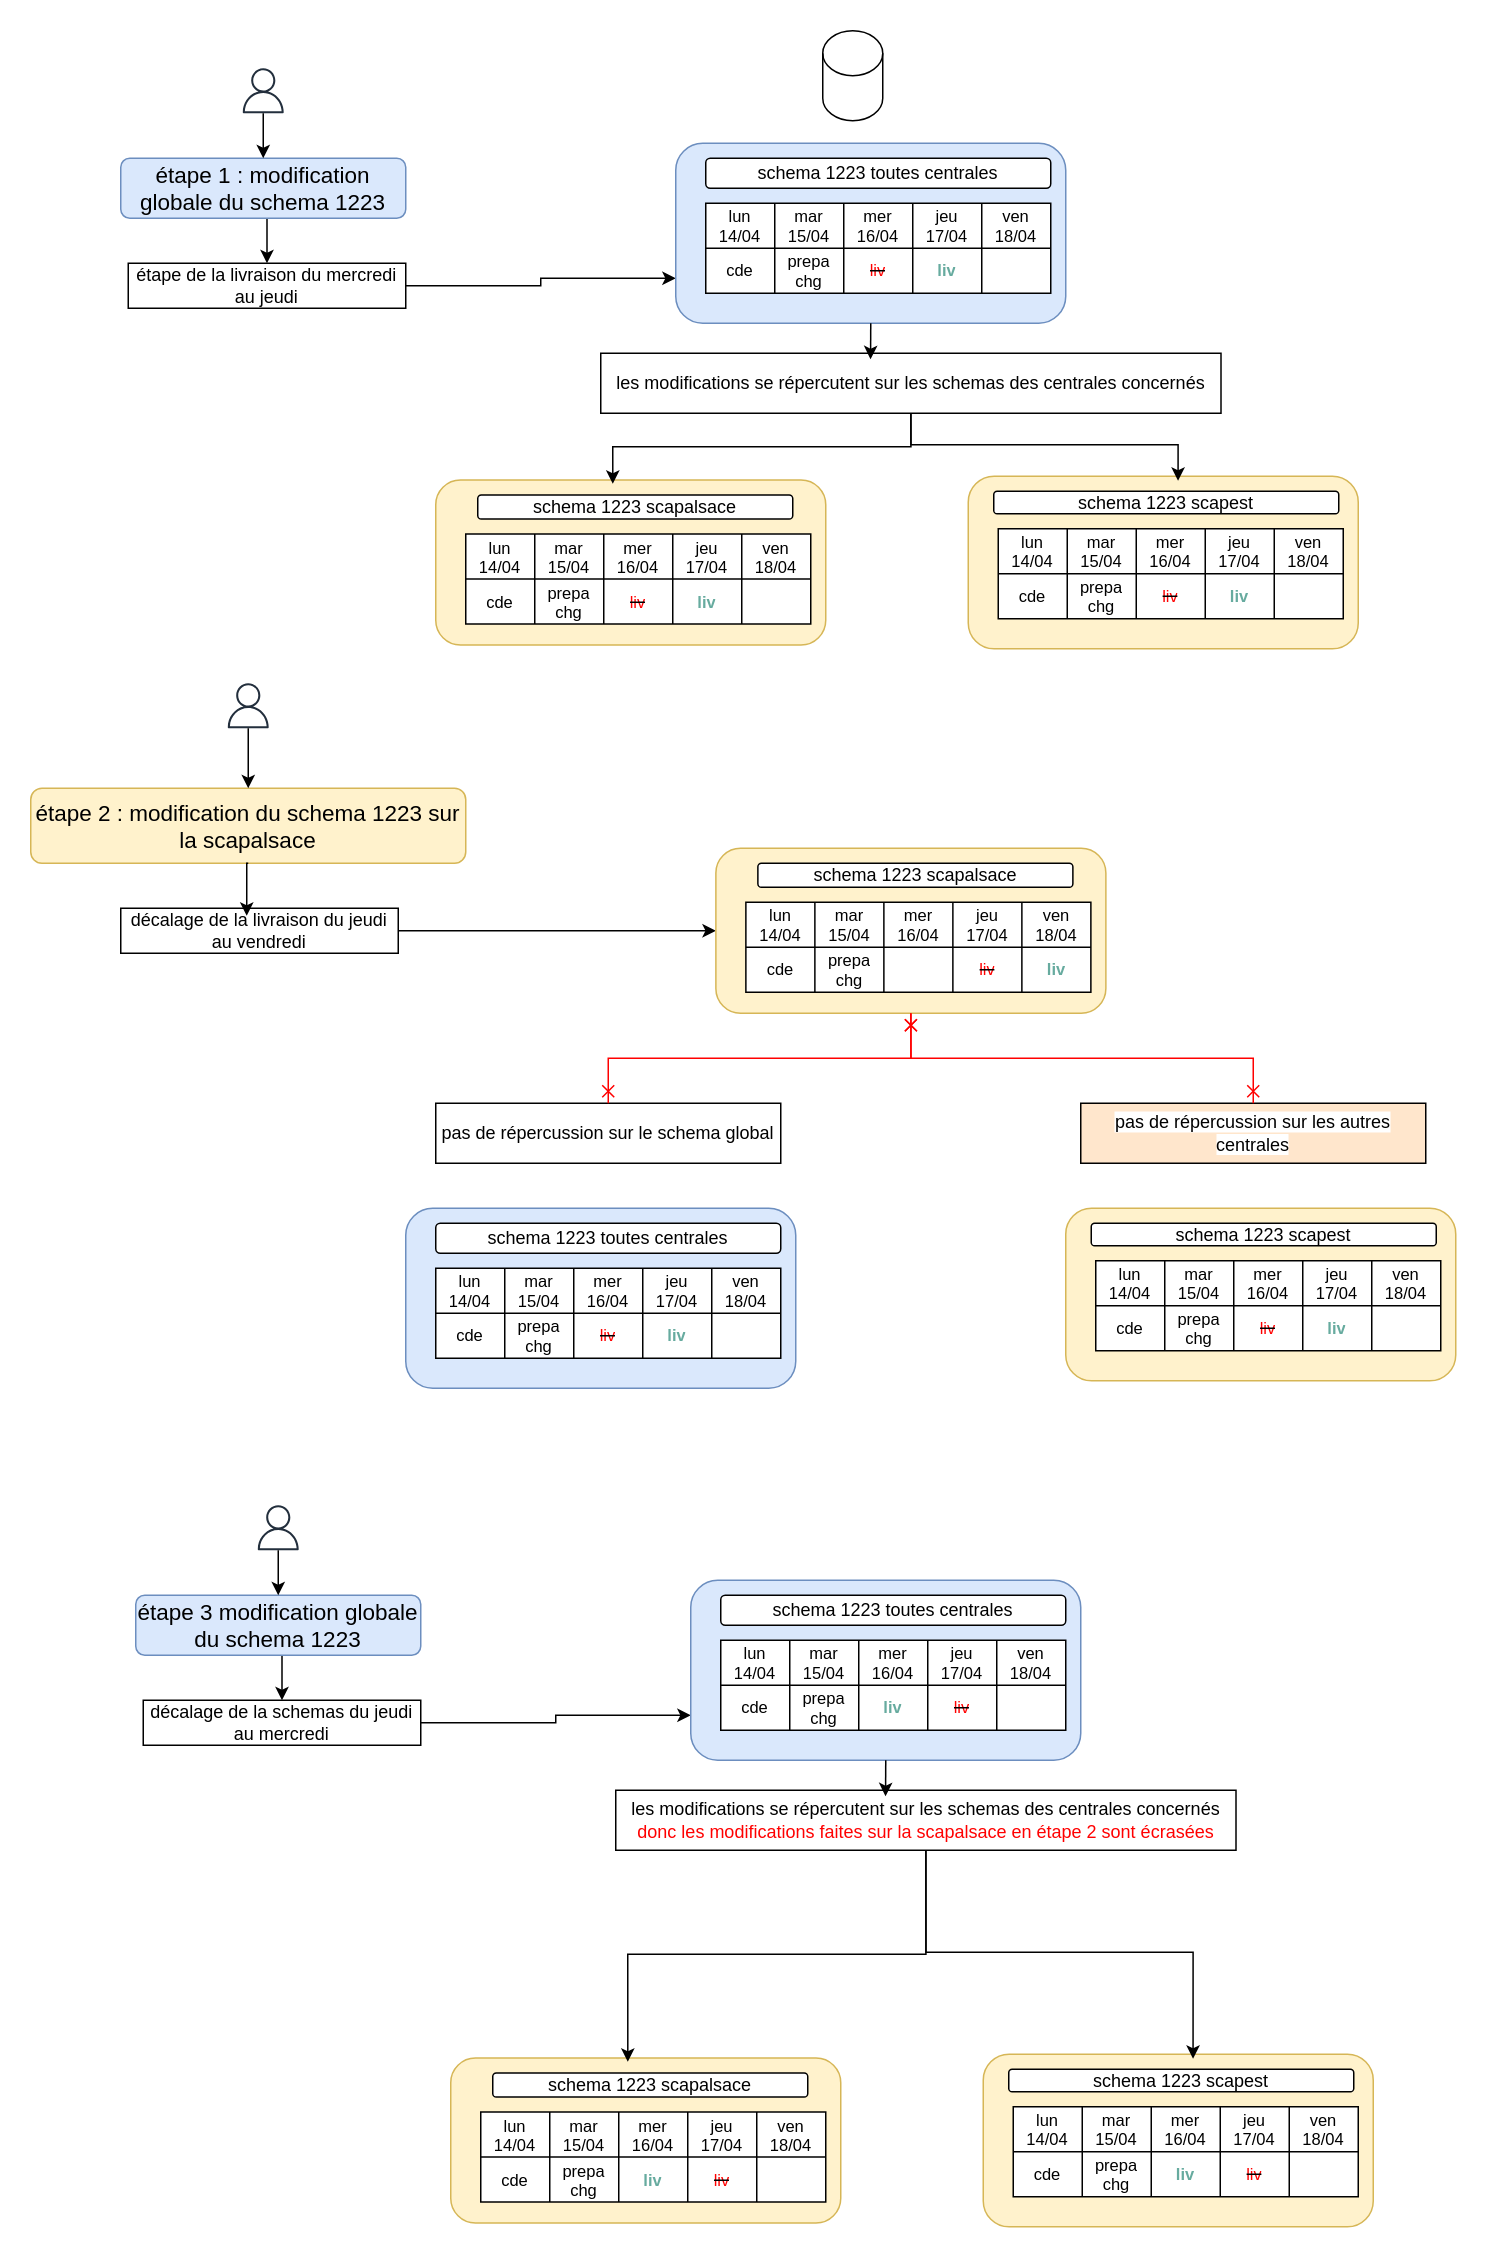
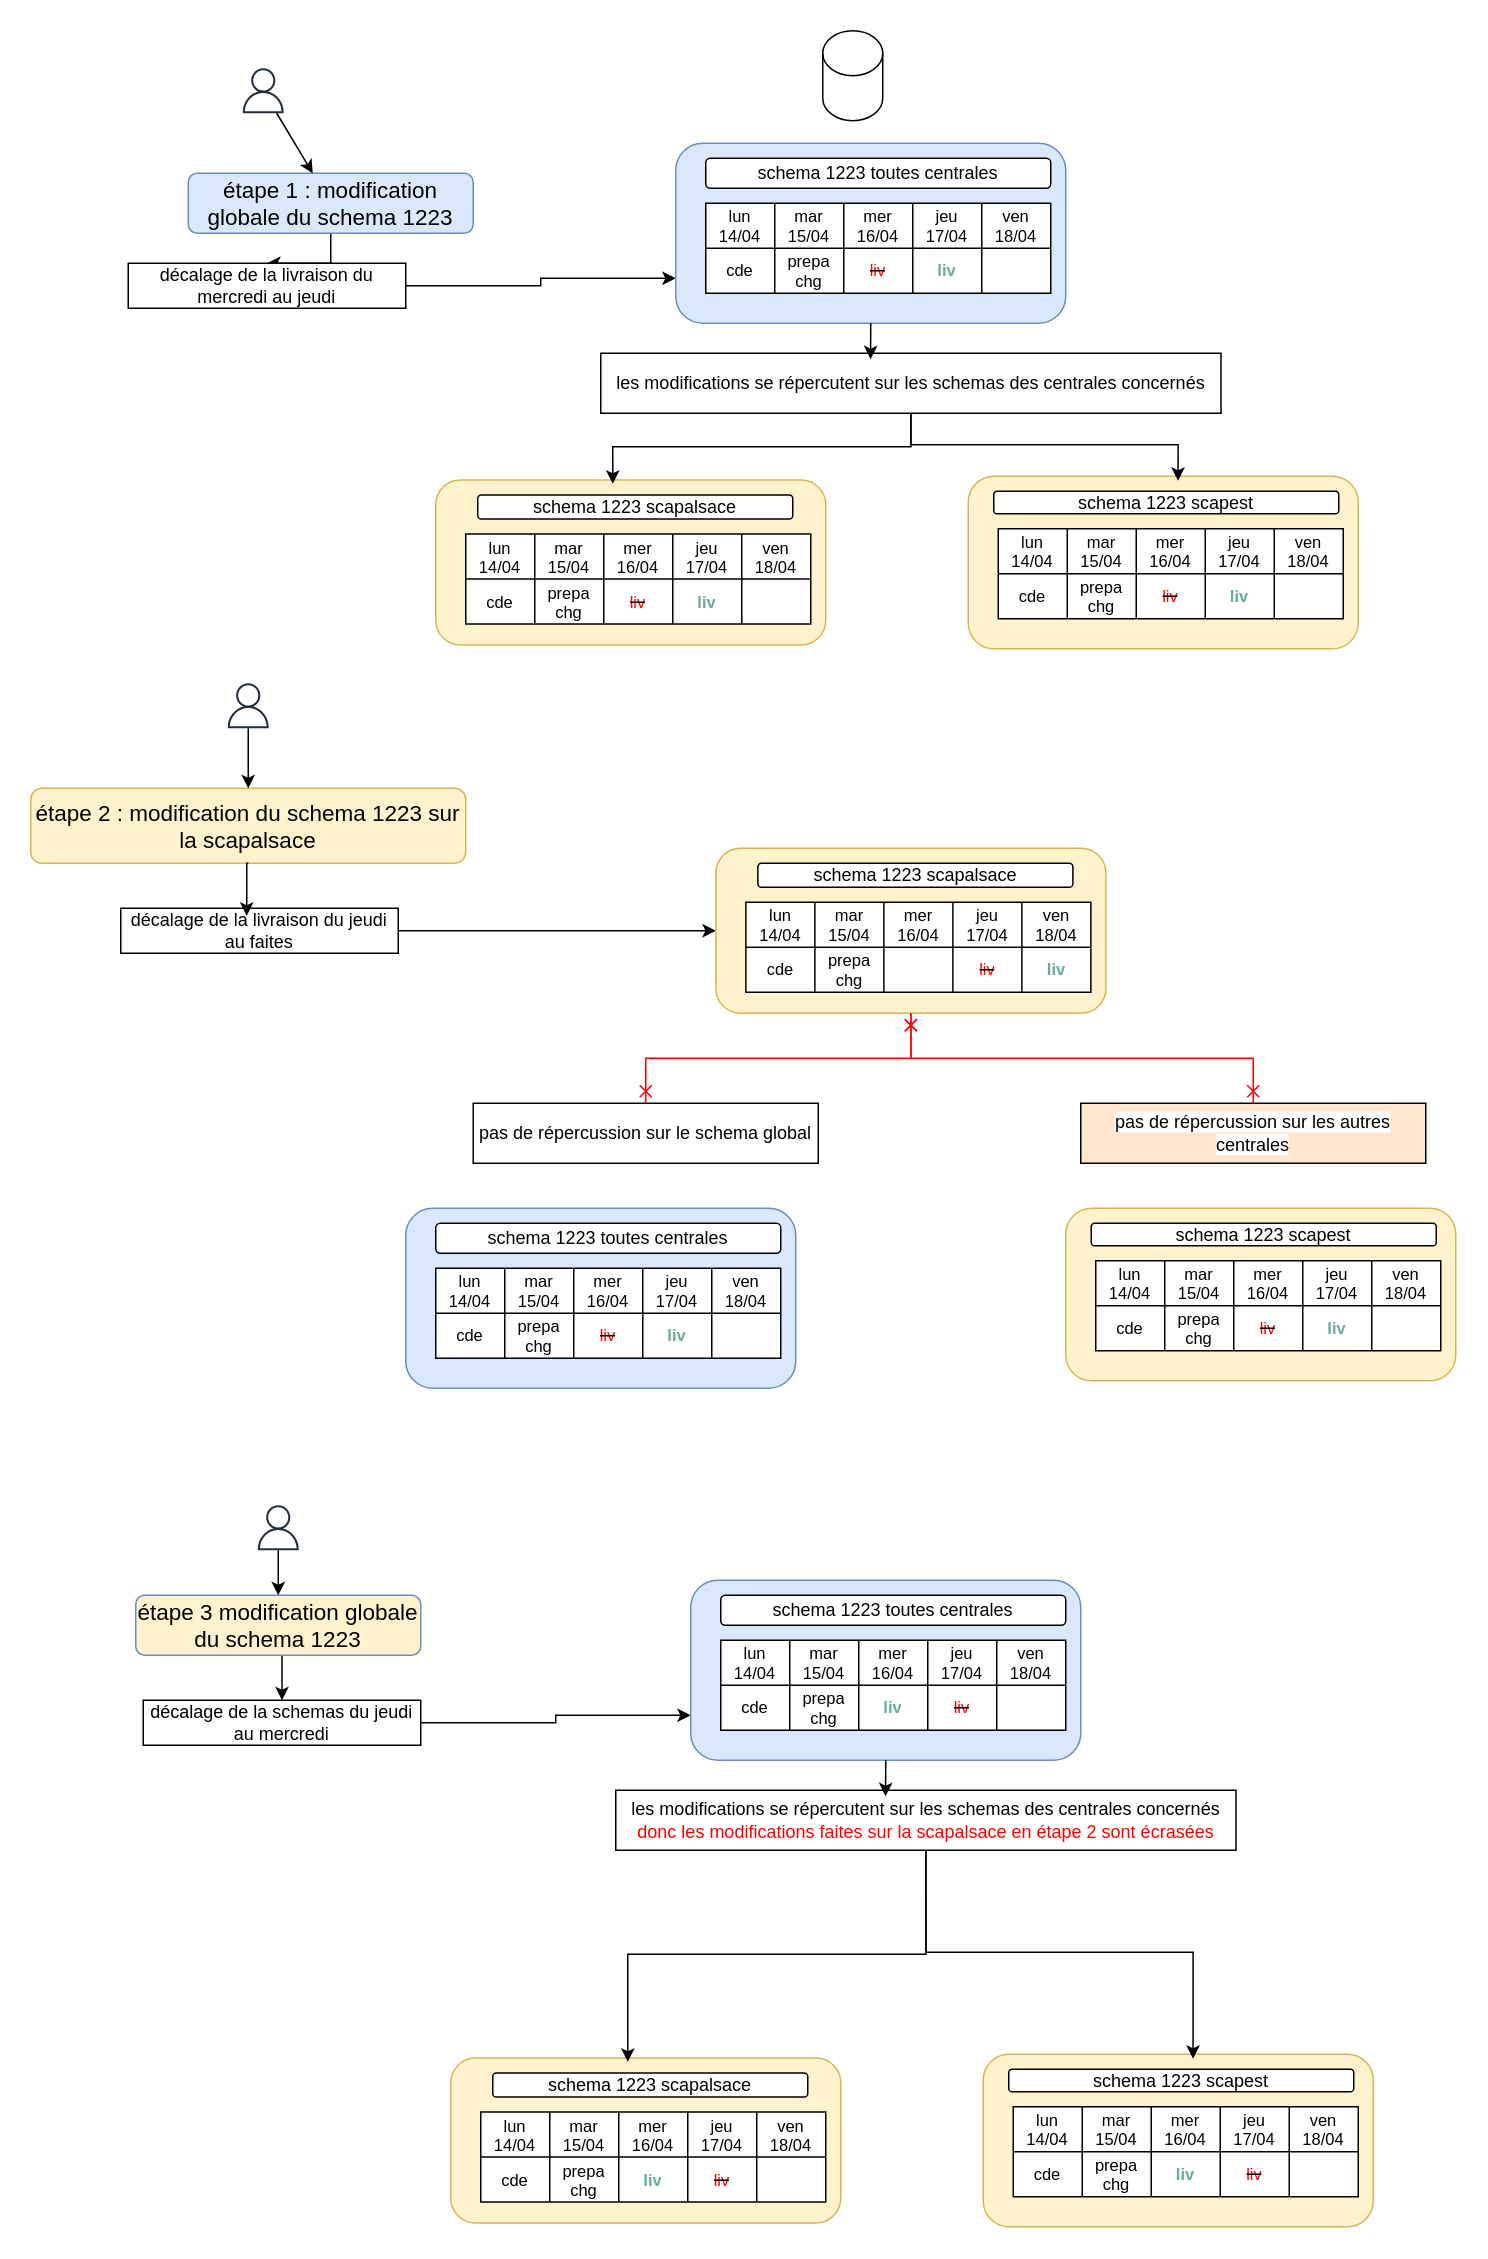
(263, 188) -> (331, 203)
(267, 286) -> (267, 286)
(260, 931) -> (260, 931)
(608, 1133) -> (646, 1133)
(278, 1625) -> (278, 1625)
